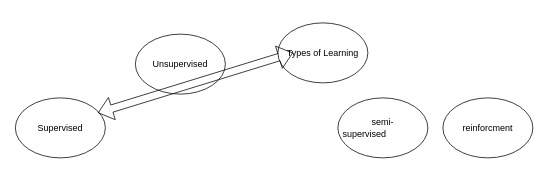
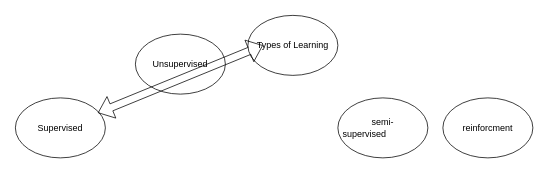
(323, 53) -> (293, 45)
